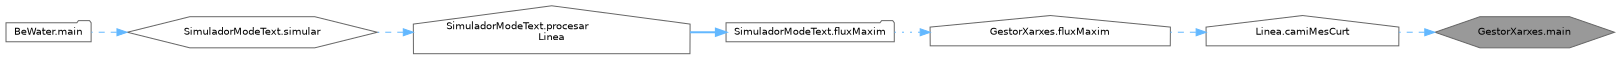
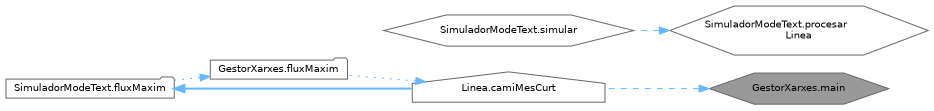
(49, 32) -> none
(552, 32) -> (799, 31)
(703, 32) -> (298, 89)
(1050, 32) -> (279, 70)
(1183, 32) -> (382, 78)
